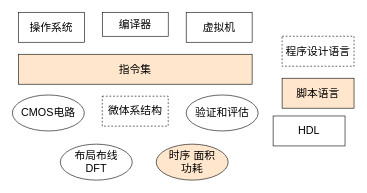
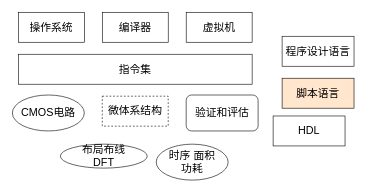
(135, 24) -> (135, 27)
(318, 51) -> (318, 51)
(135, 69) -> (135, 69)
(222, 113) -> (222, 113)
(96, 162) -> (104, 156)
(192, 162) -> (192, 162)
